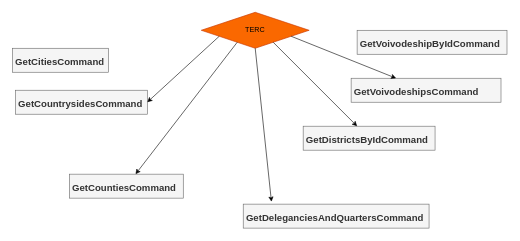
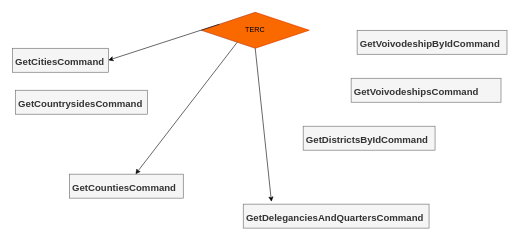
none -> (157, 45)
(210, 45) -> none
(342, 57) -> none
(314, 83) -> none
